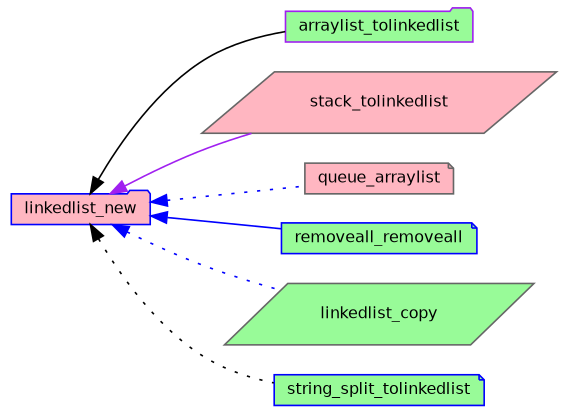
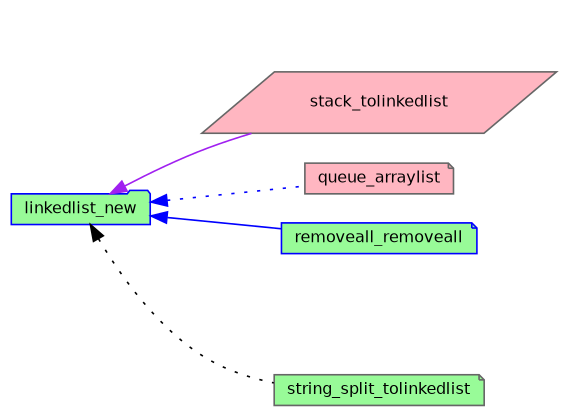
(379, 27) -> none
(81, 209) -> (81, 209)
(379, 314) -> none
(379, 390) -> (379, 390)
